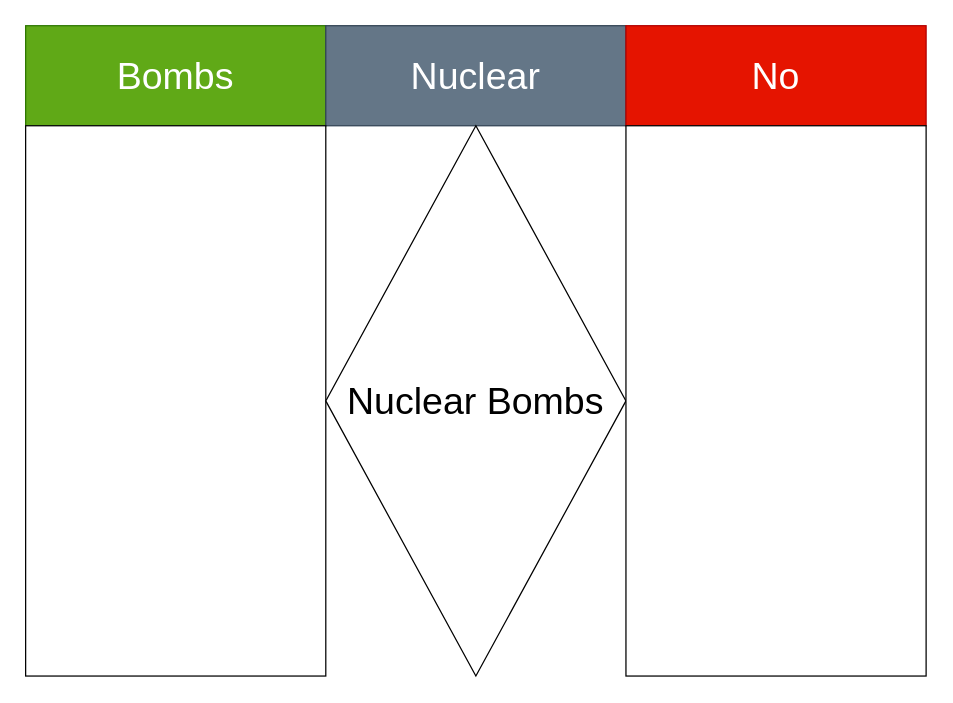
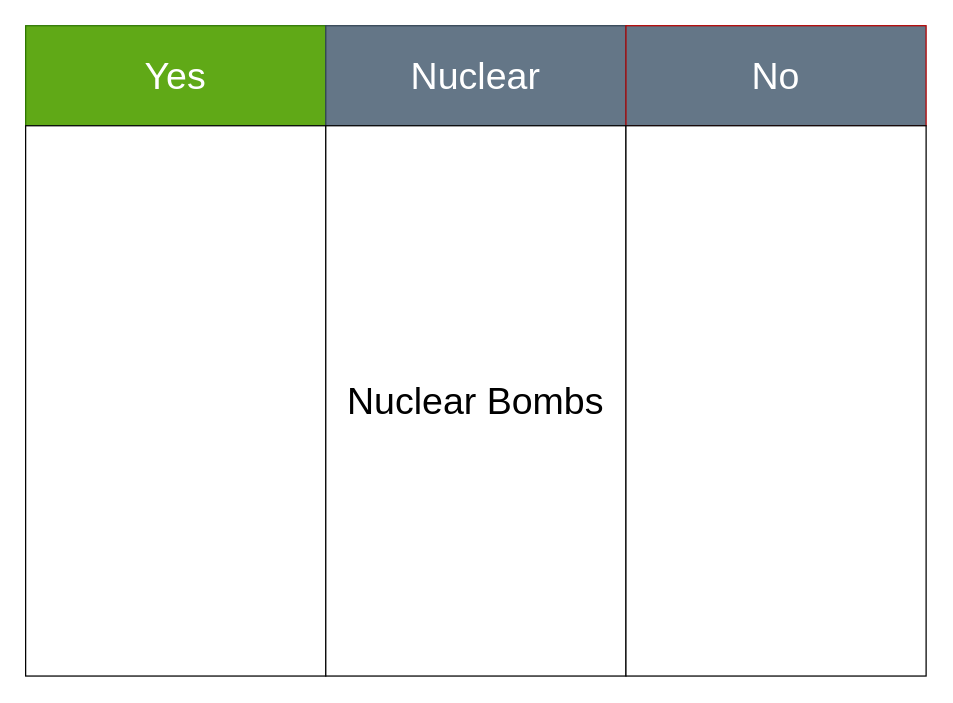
(176, 76) -> (176, 76)
(776, 76) -> (776, 76)
(476, 401) -> (476, 401)
